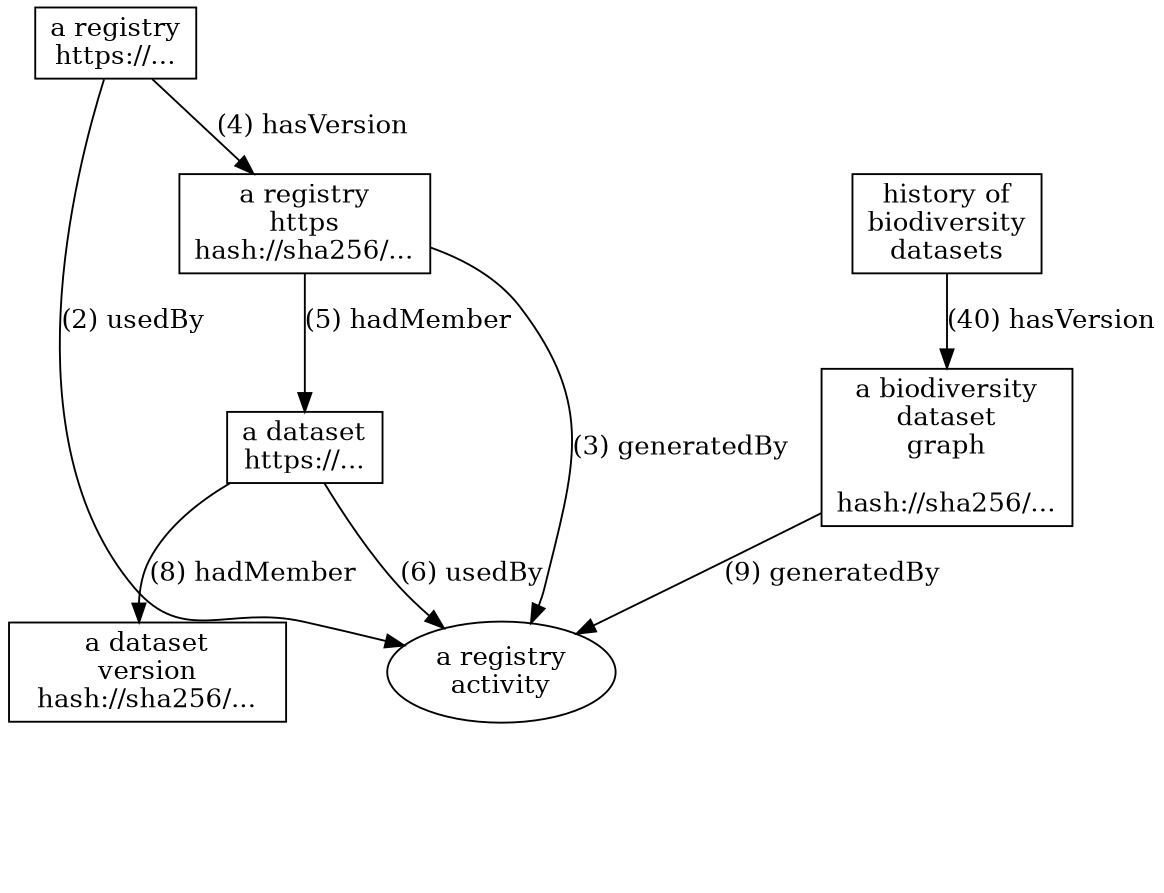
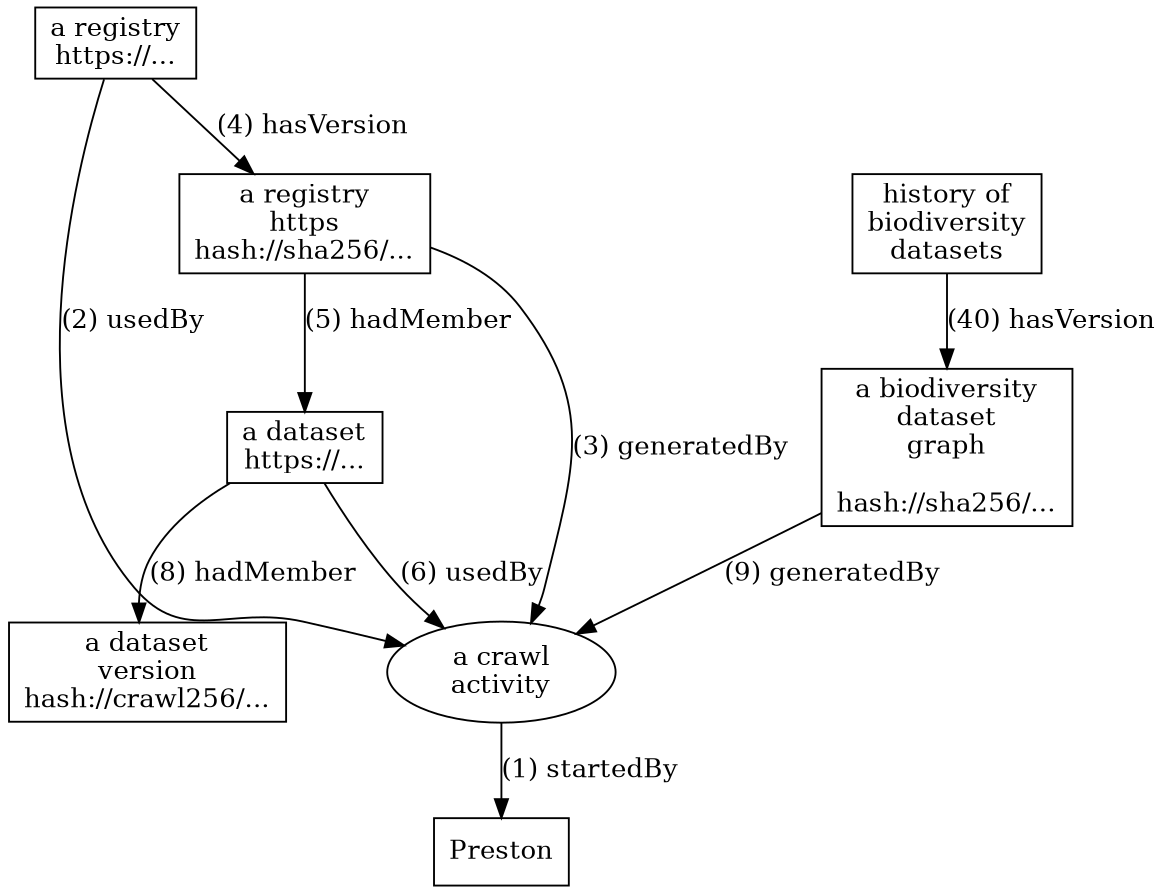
(148, 672) -> (148, 672)
(501, 672) -> (501, 672)
none -> (501, 852)
